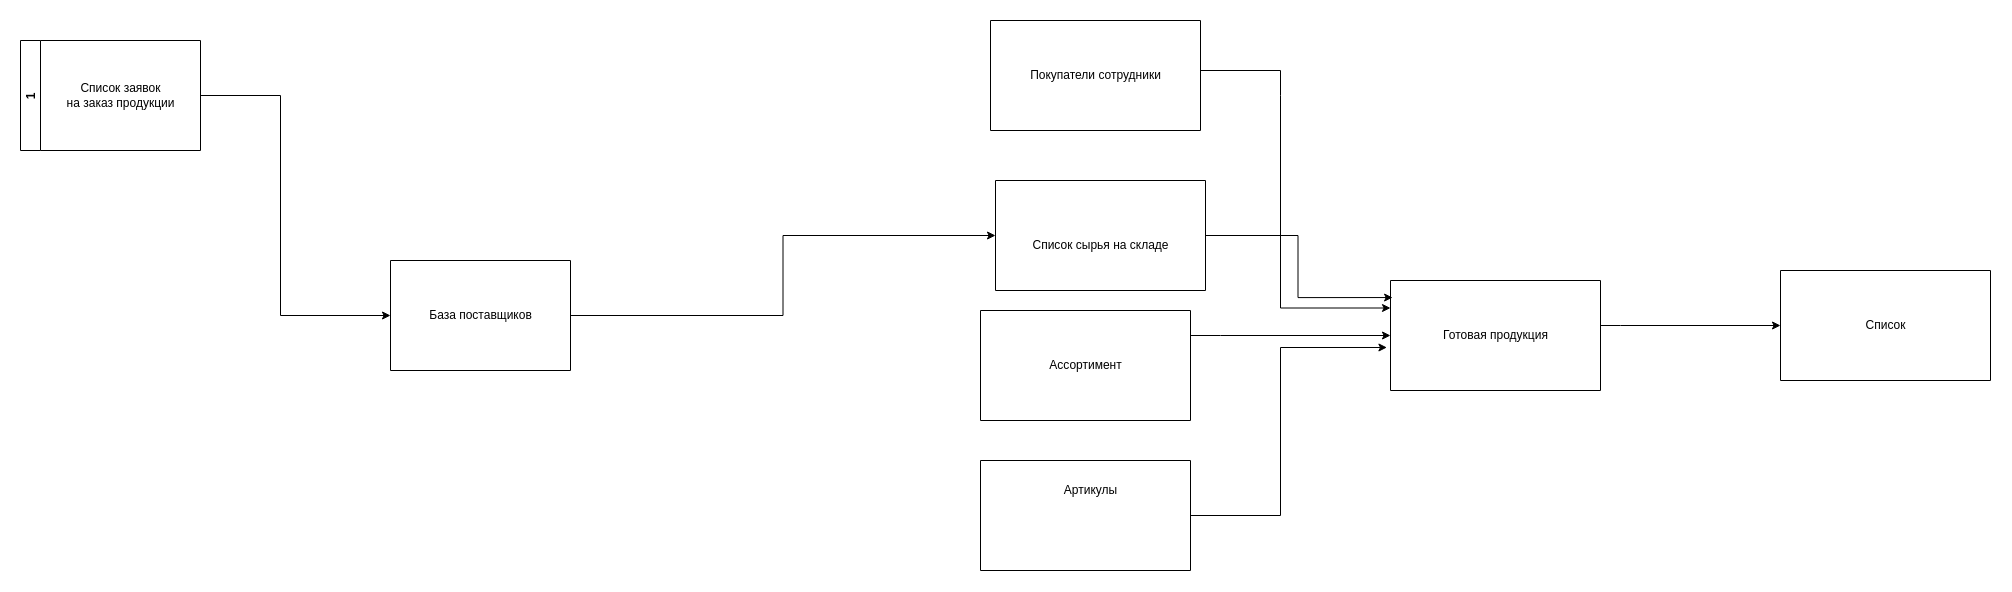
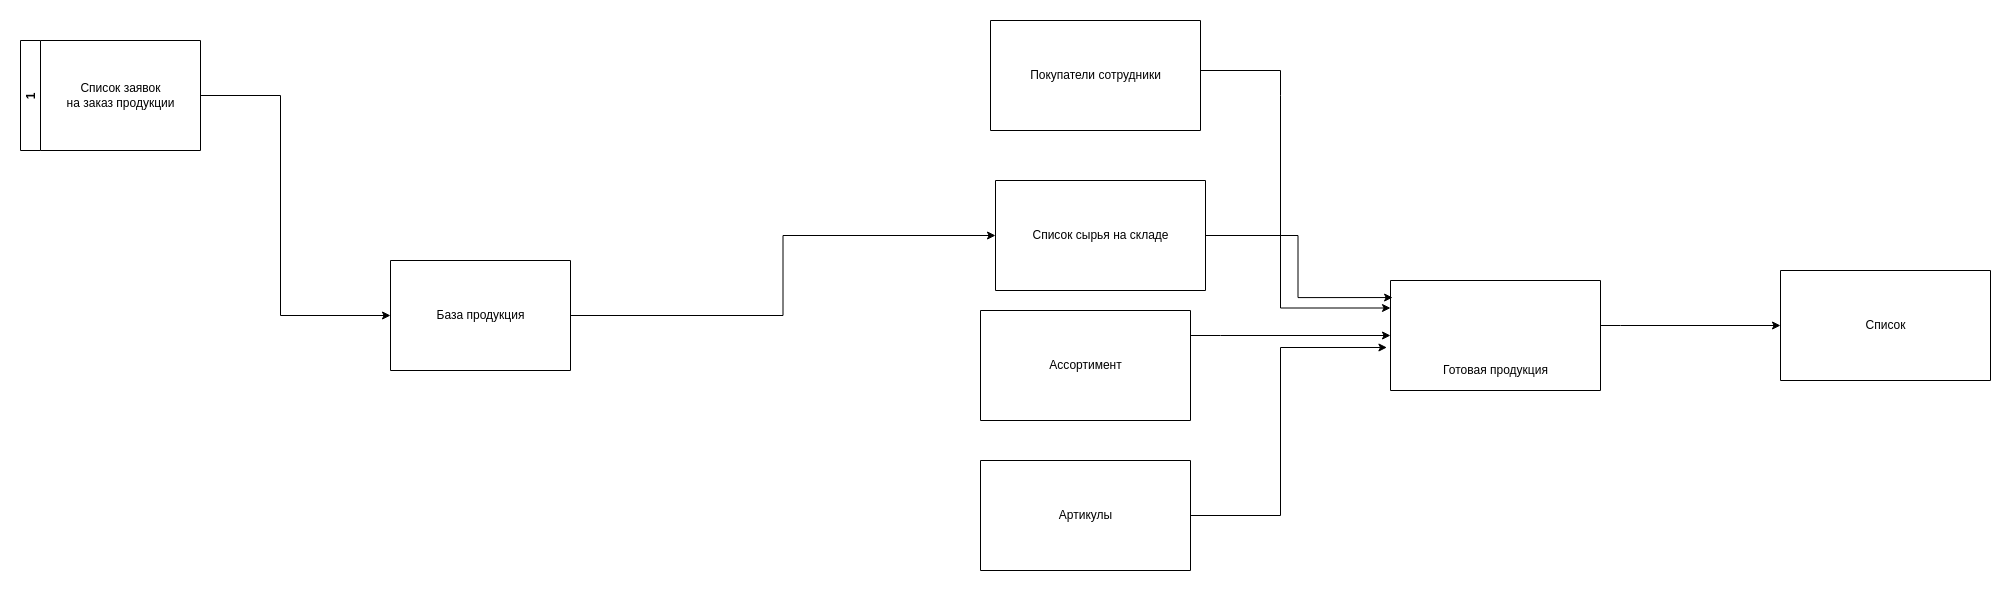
(1101, 246) -> (1101, 236)
(481, 316) -> (481, 316)
(1496, 336) -> (1496, 371)
(1091, 491) -> (1086, 516)
